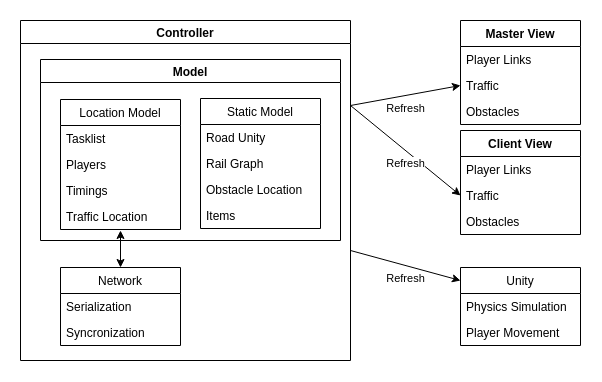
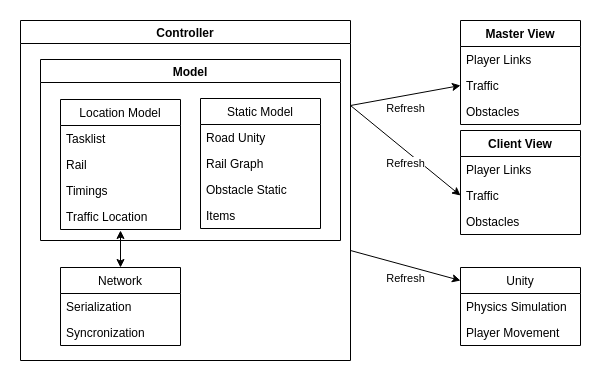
(88, 165) -> (76, 165)
(258, 190) -> (252, 190)
